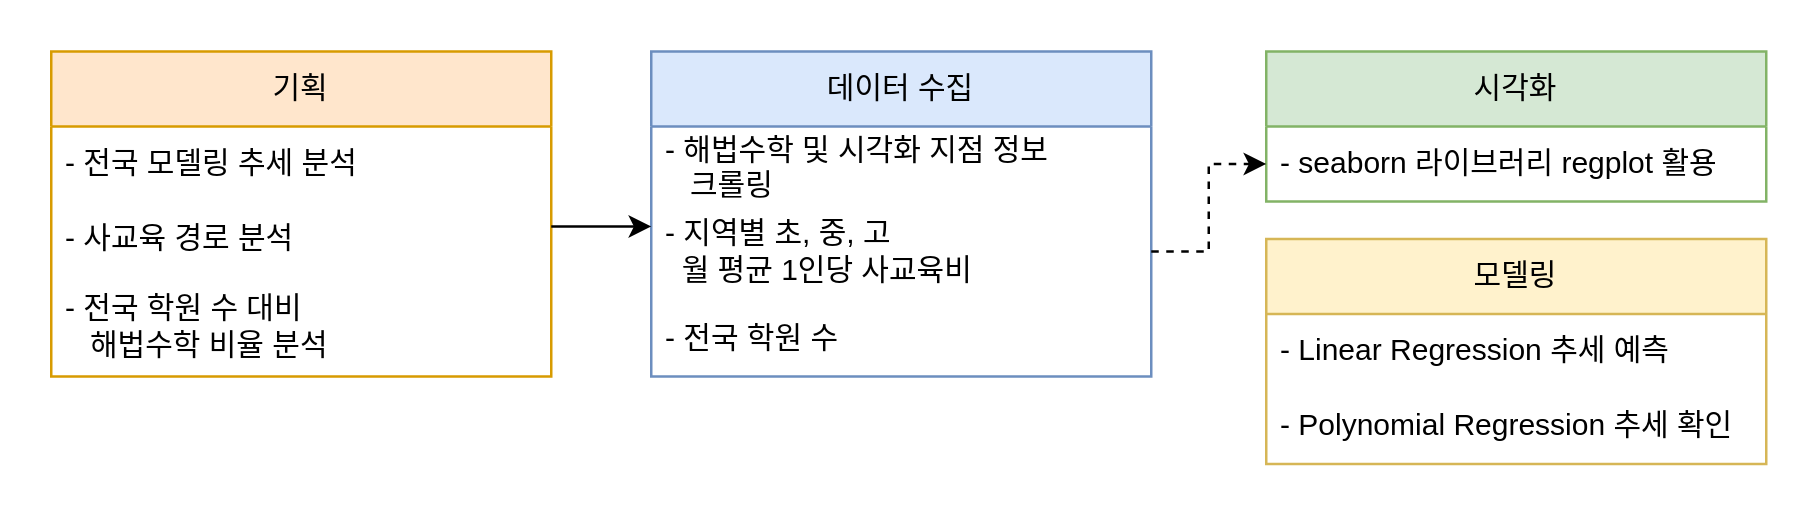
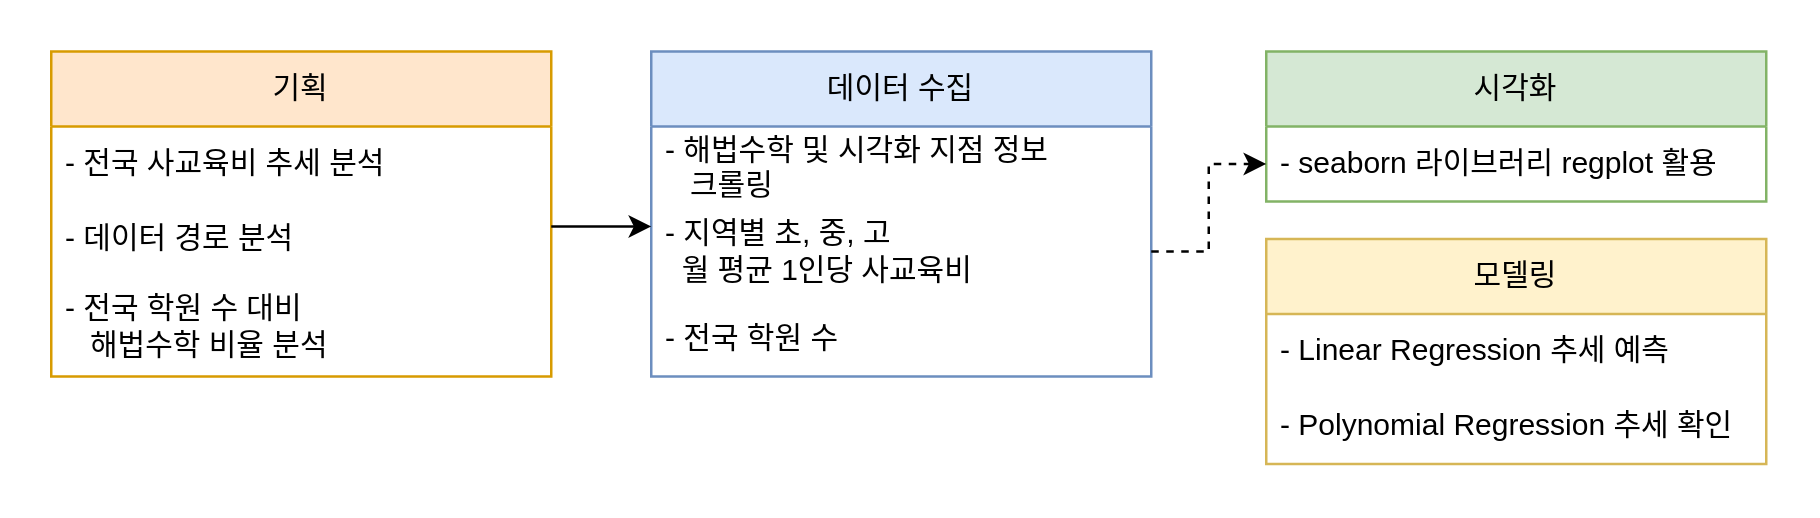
(228, 164) -> (243, 164)
(193, 239) -> (193, 239)
